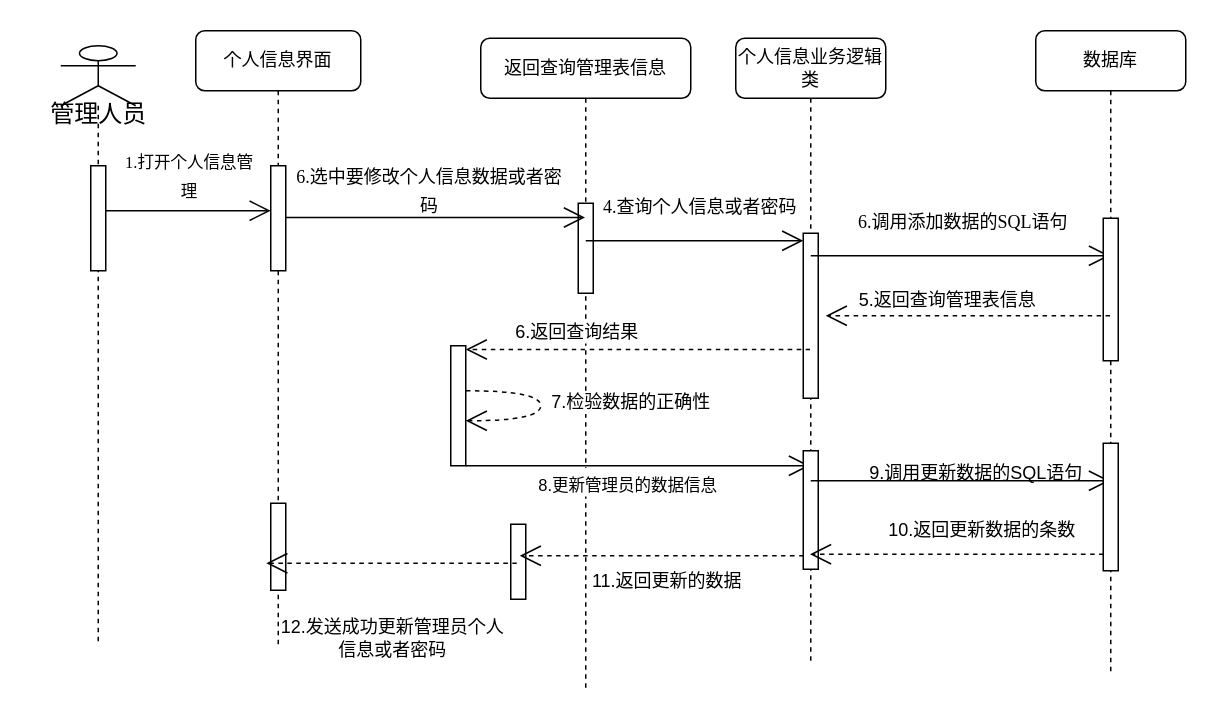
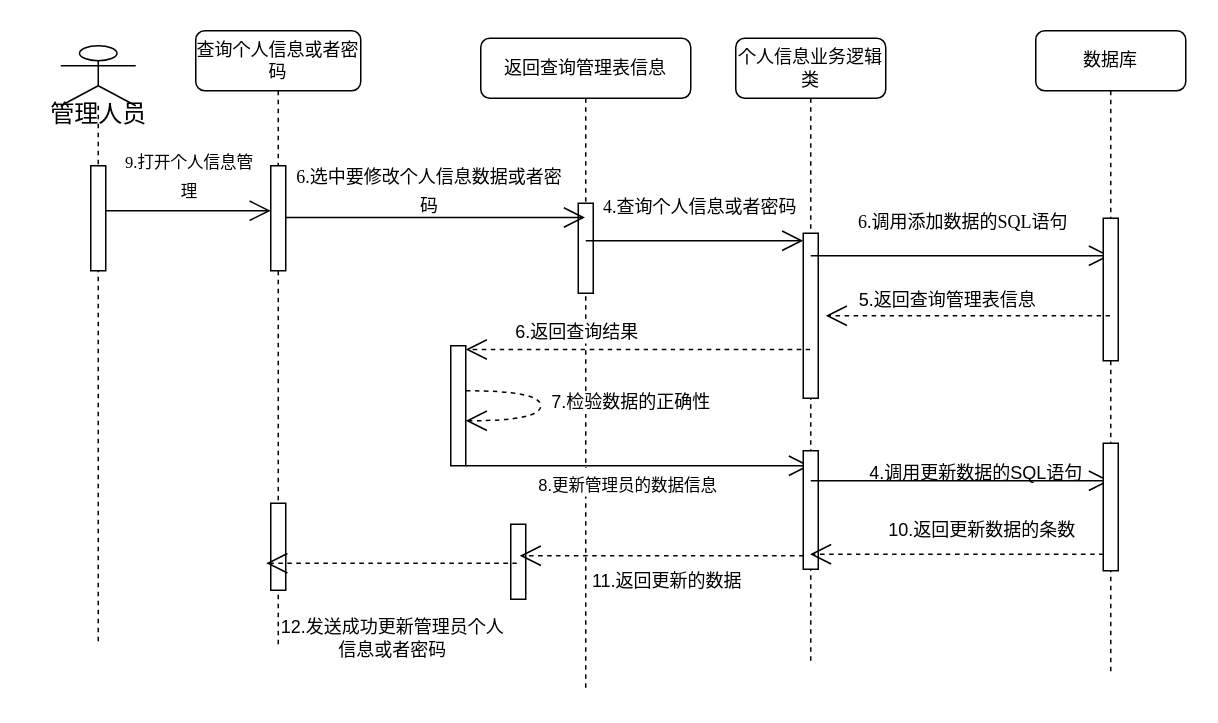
(278, 61) -> (278, 61)
(190, 175) -> (190, 175)
(977, 470) -> (977, 470)
